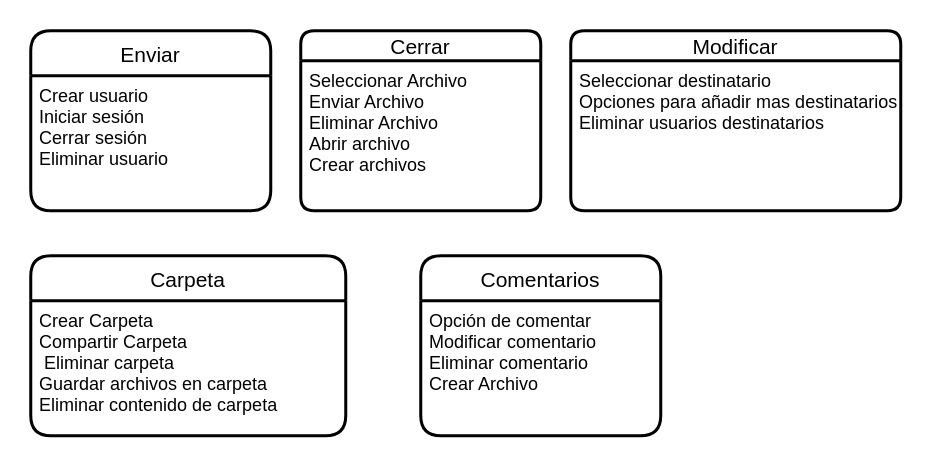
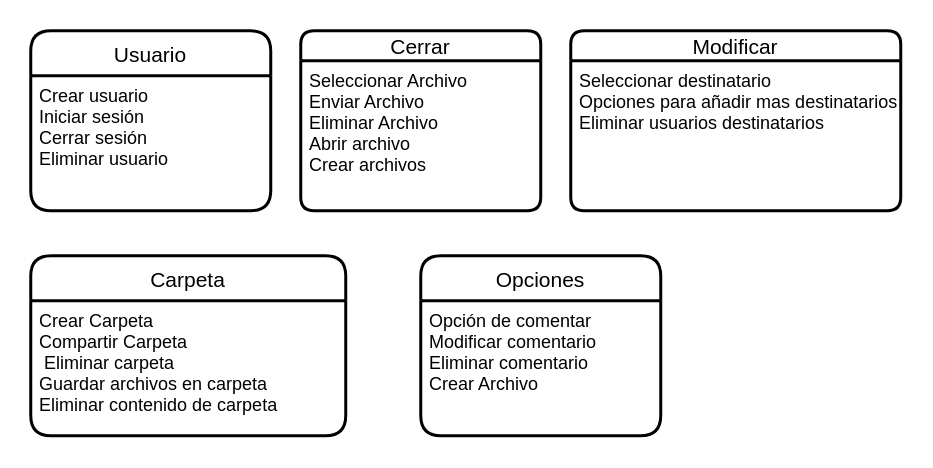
(150, 55) -> (150, 55)
(540, 280) -> (540, 280)
